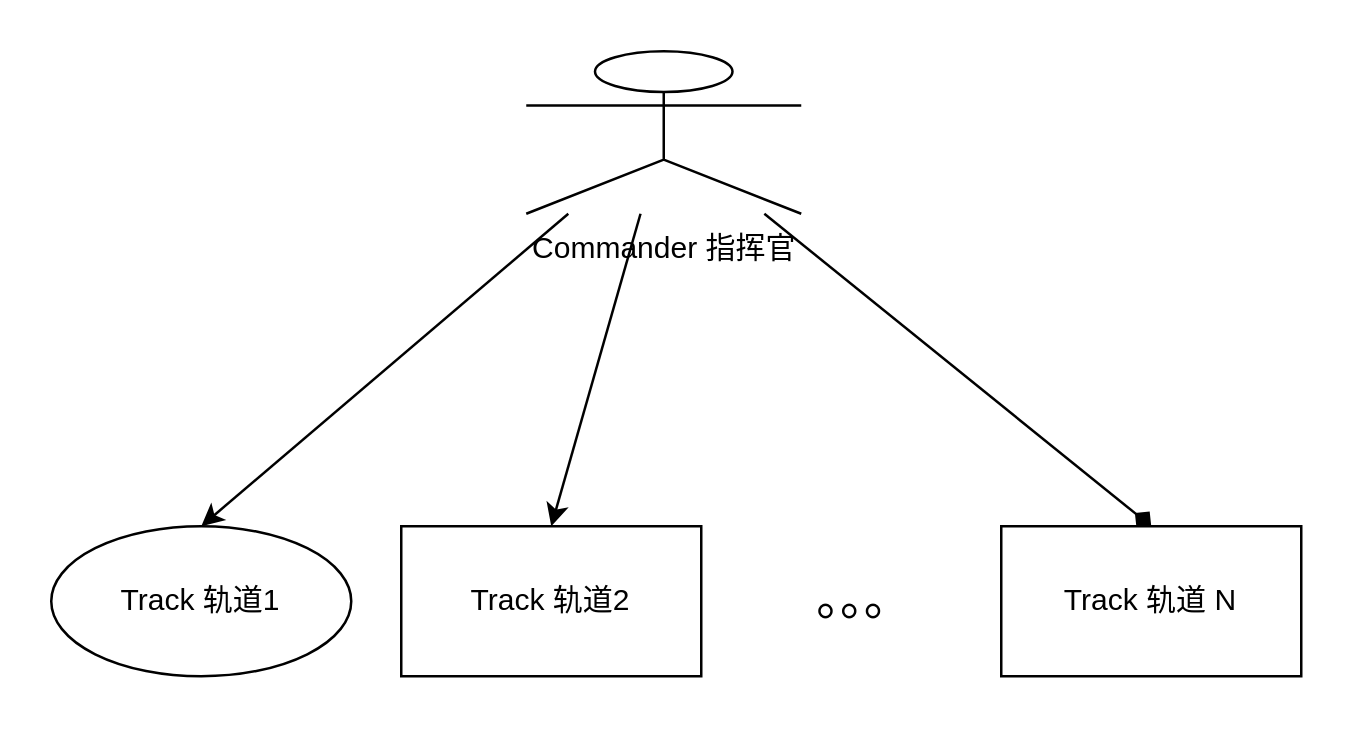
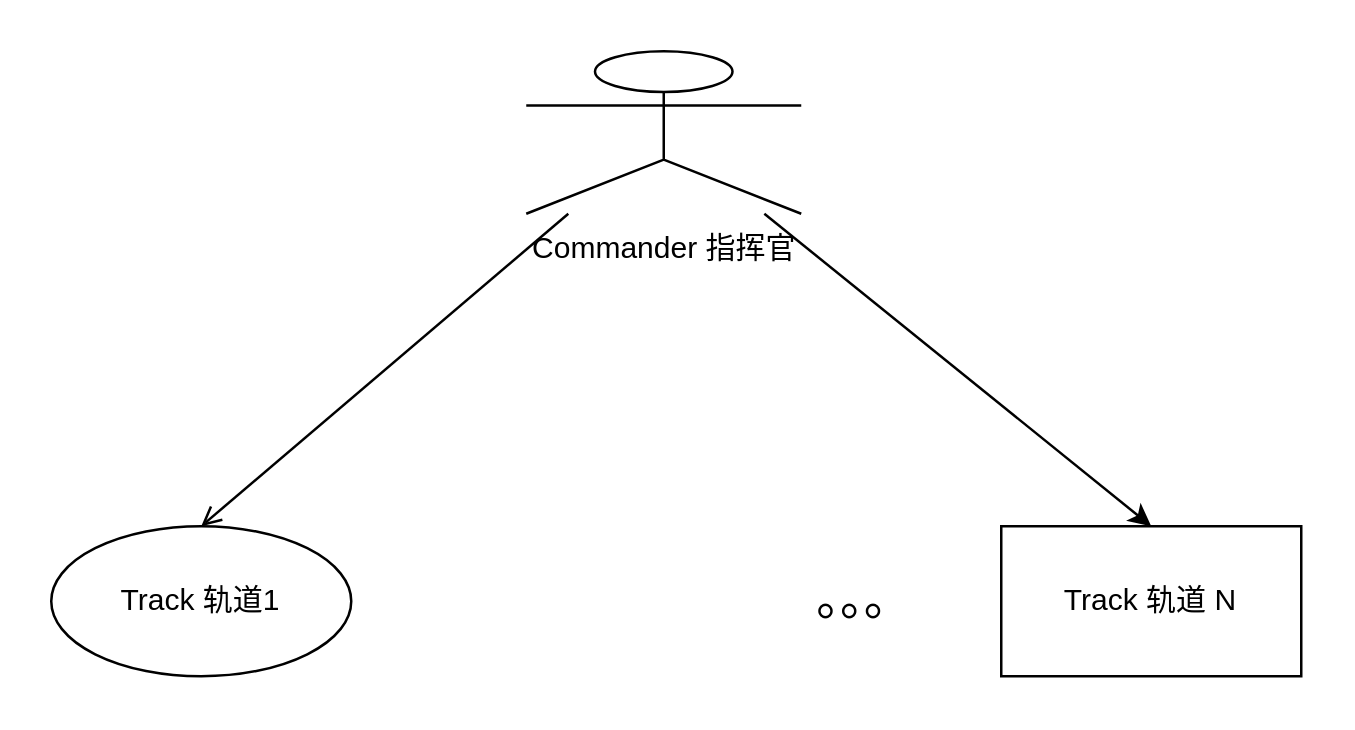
(598, 362) -> none
(1135, 514) -> (1136, 514)
(215, 515) -> (212, 517)
(551, 601) -> none
